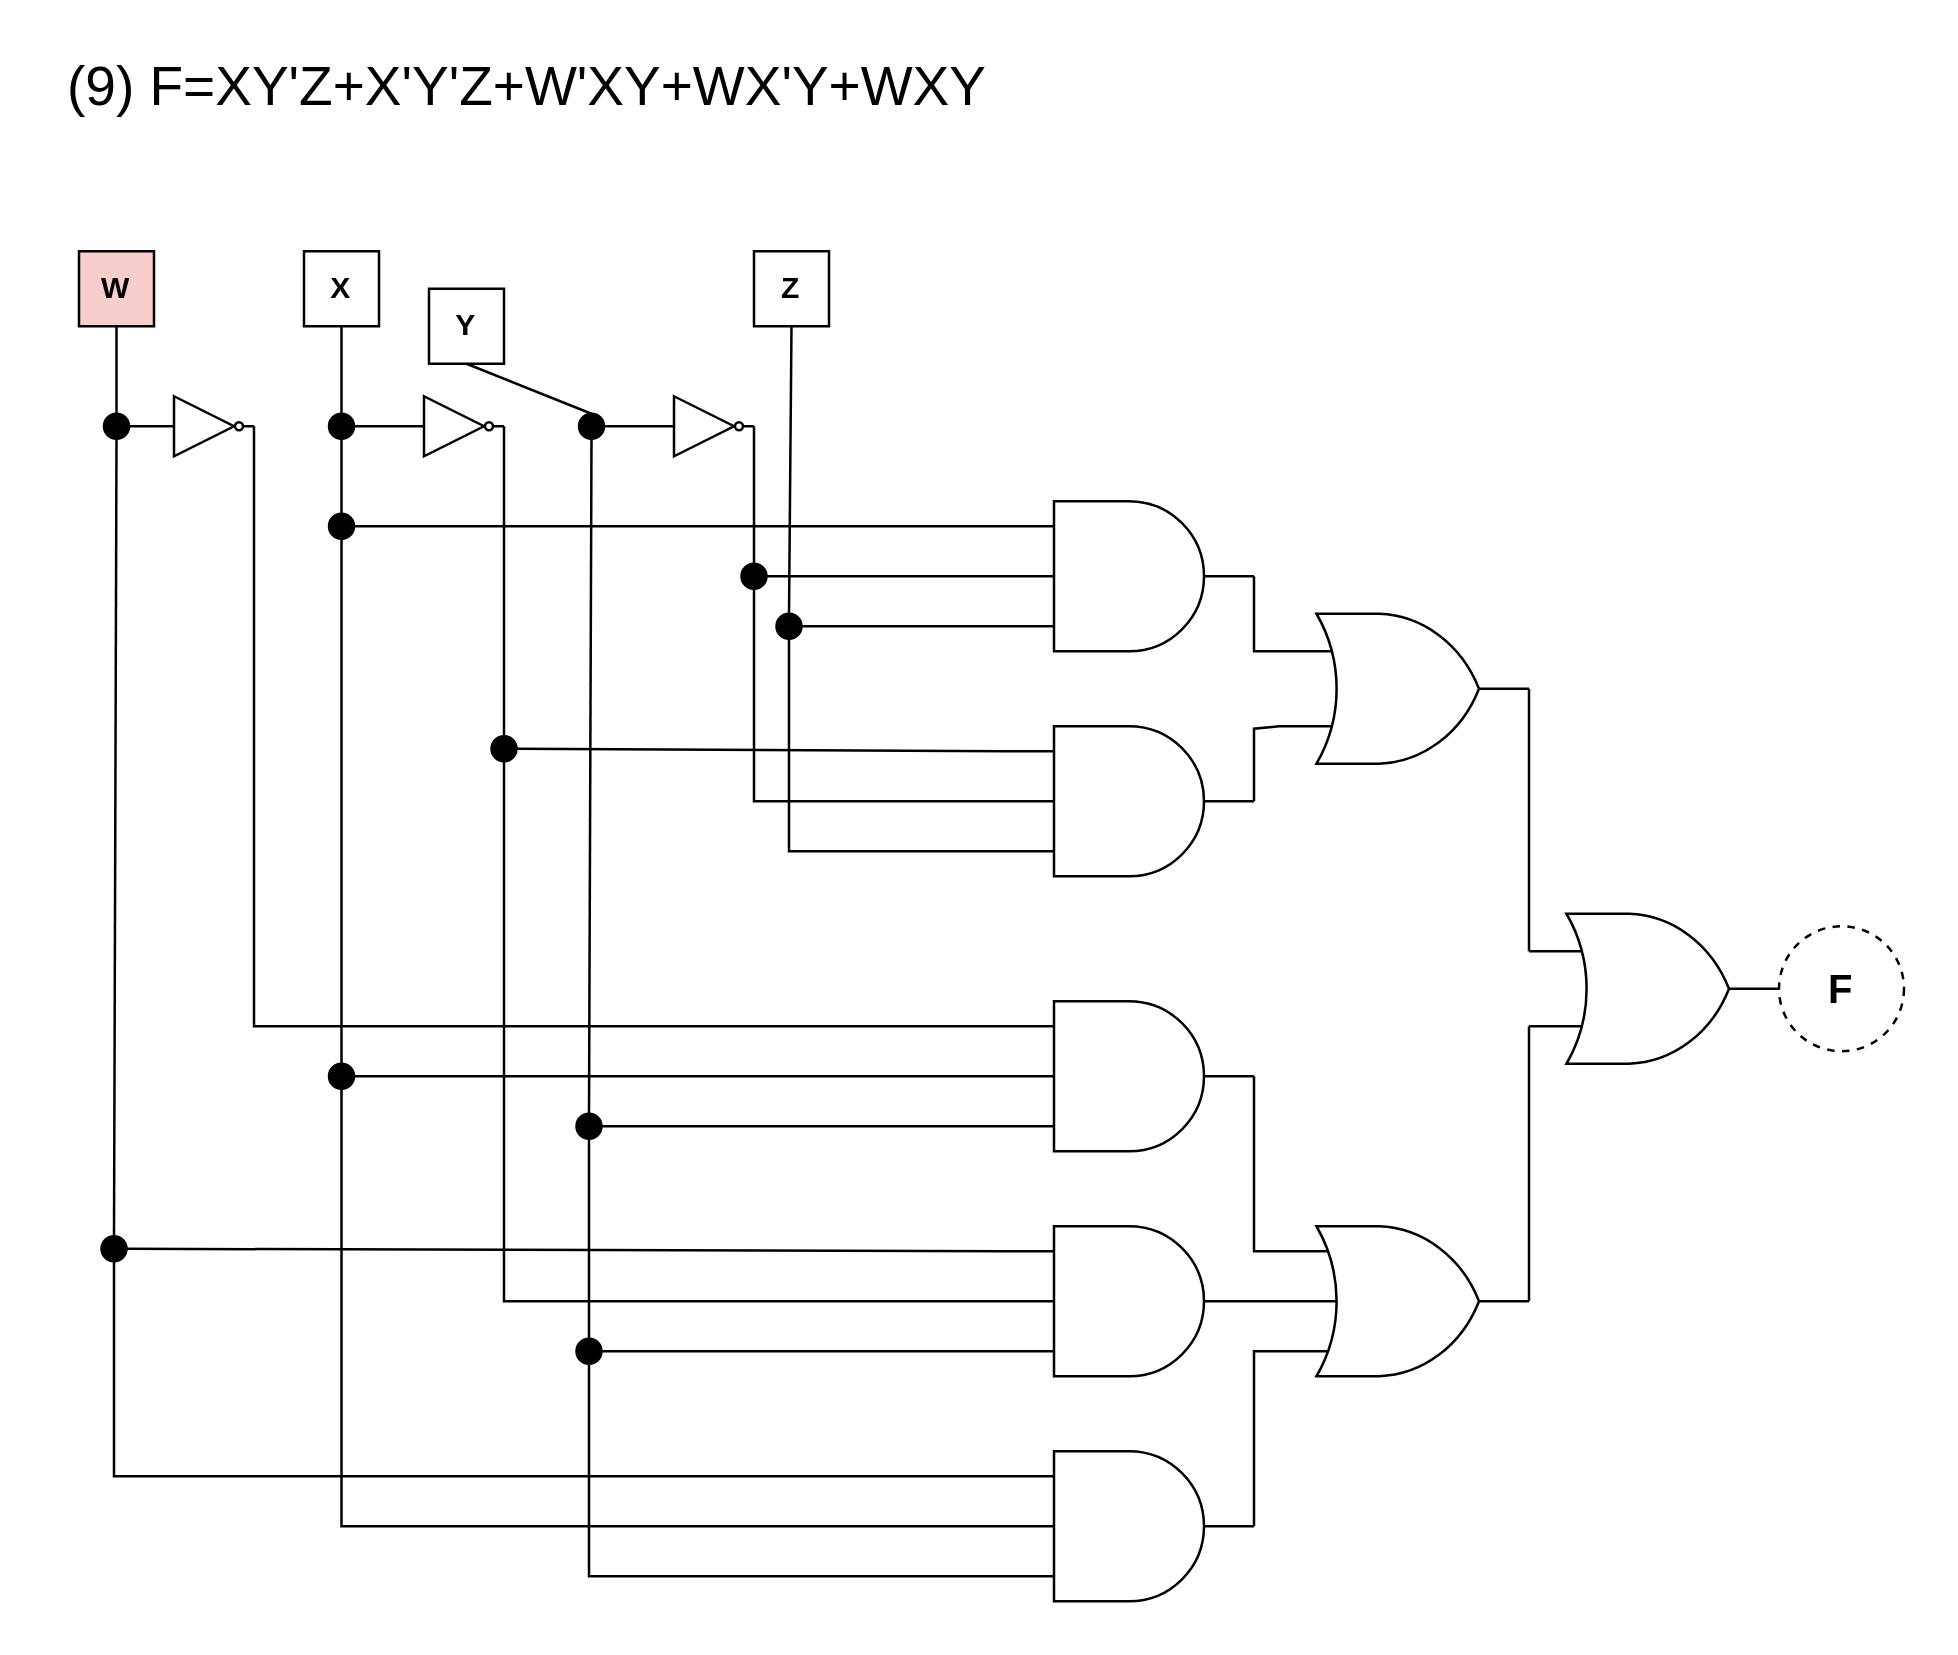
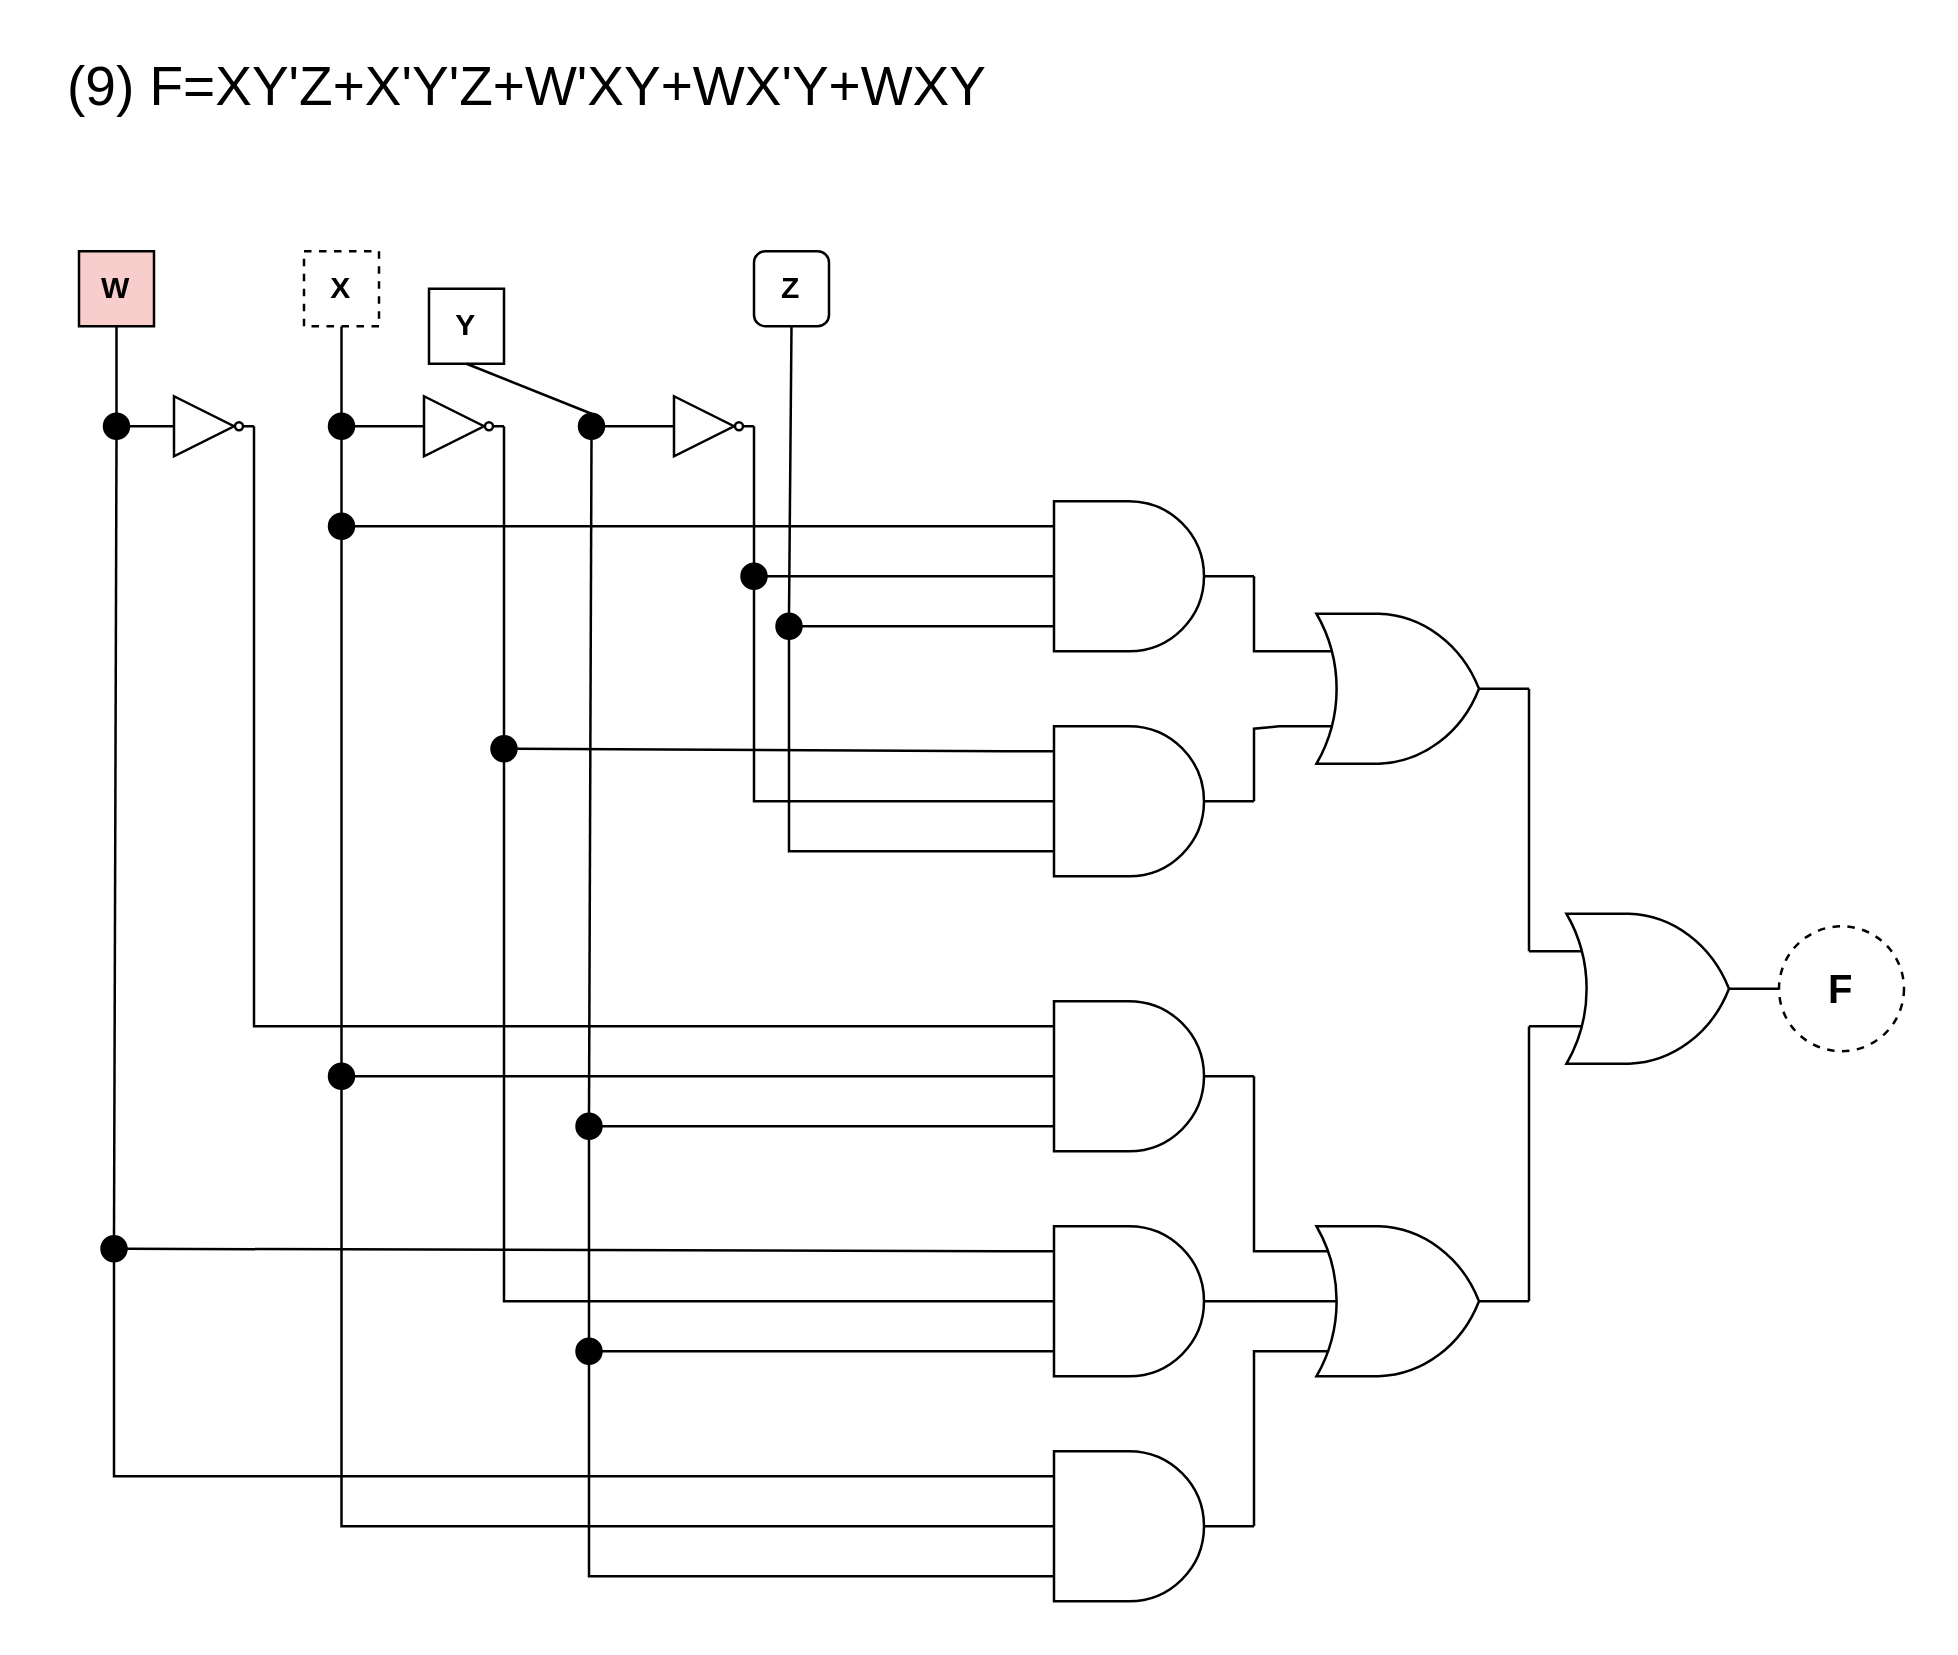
(341, 289) -> (341, 289)
(791, 289) -> (791, 289)
